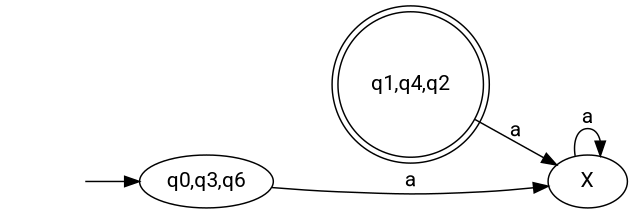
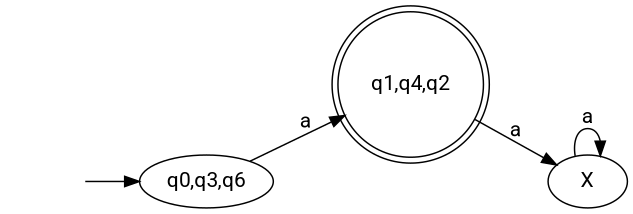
(403, 194) -> (291, 142)
